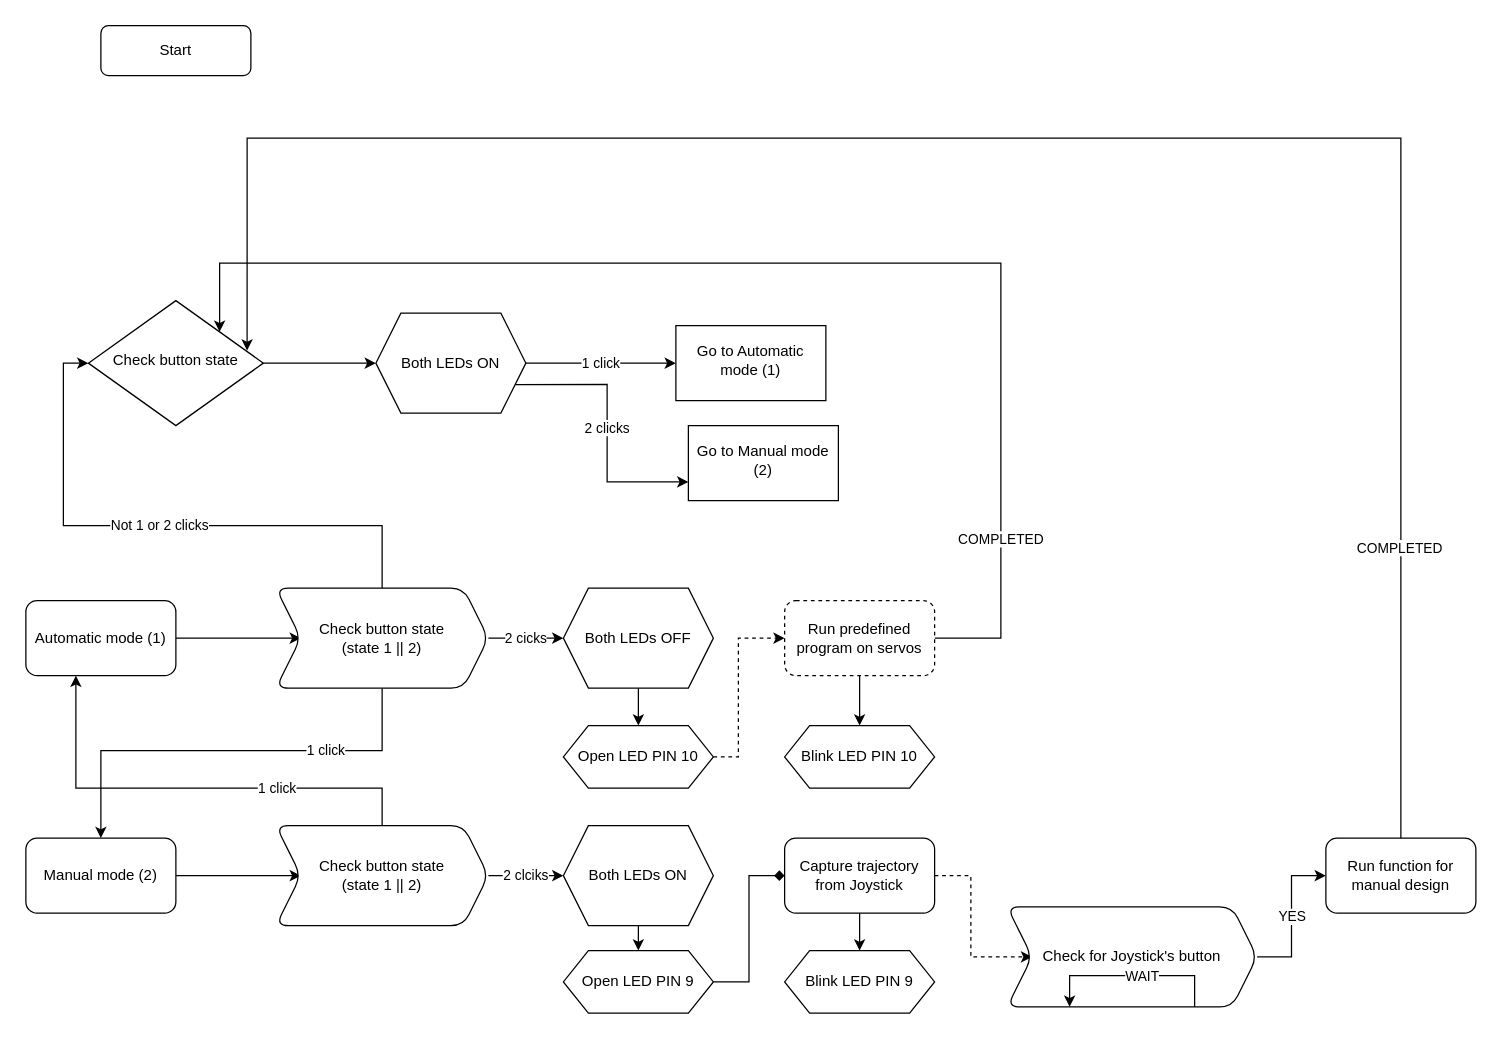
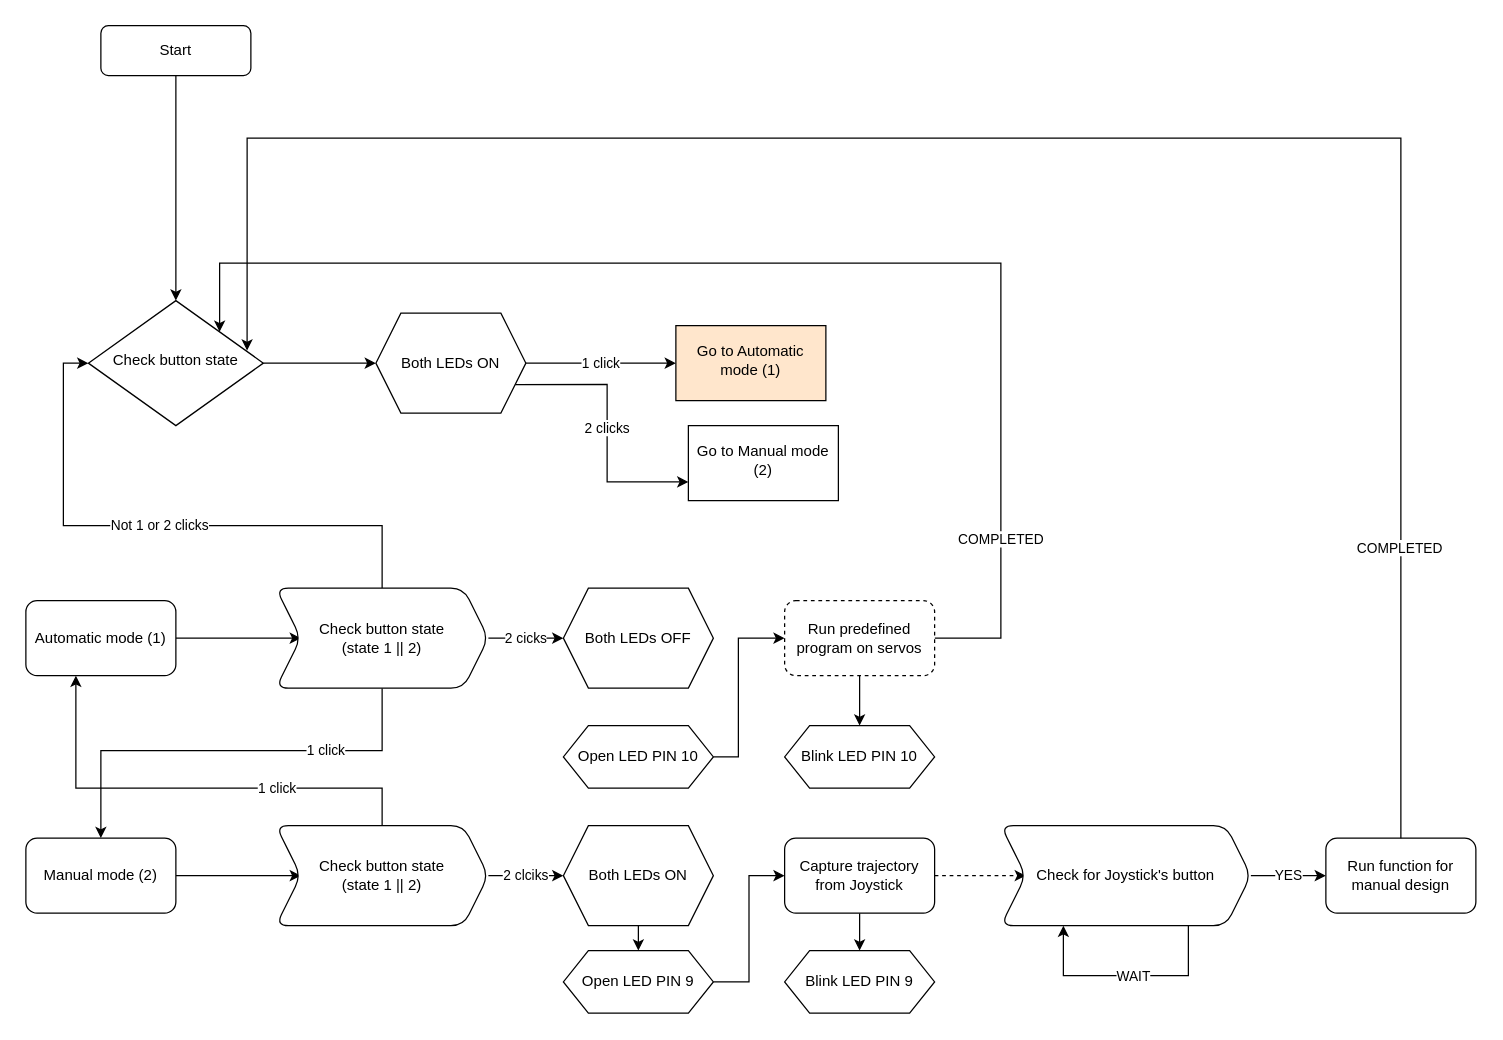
none -> (176, 184)
(751, 363) -> (751, 363)
(738, 690) -> (738, 690)
(638, 711) -> none
(774, 876) -> (774, 876)
(1132, 957) -> (1126, 876)
